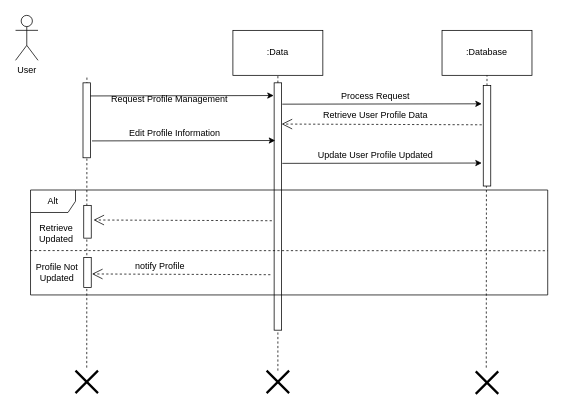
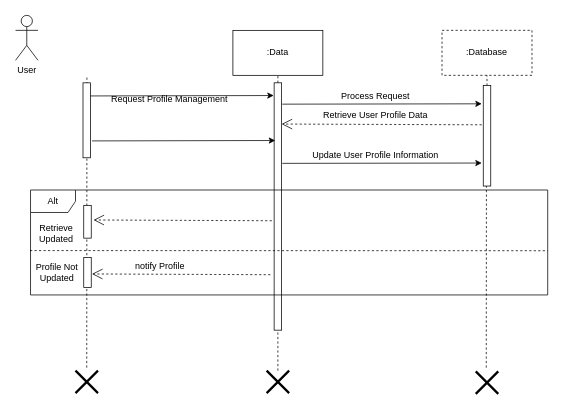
(487, 53) -> (487, 53)
(174, 133) -> none
(376, 156) -> (376, 156)
